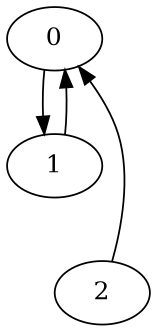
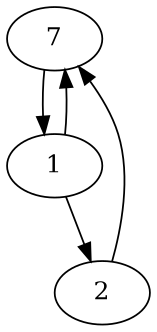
(55, 39) -> (55, 39)
none -> (75, 221)
